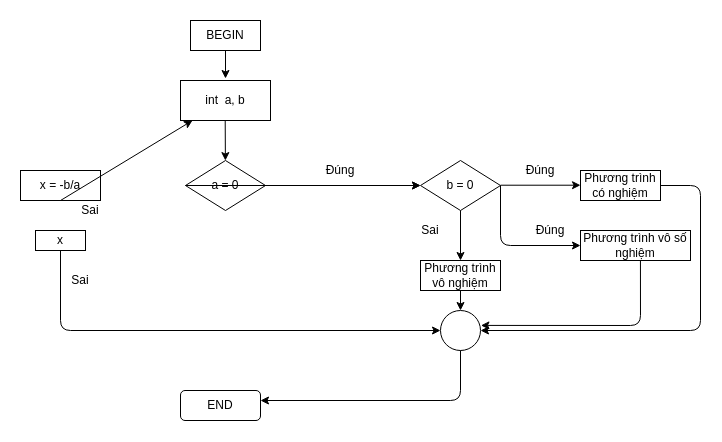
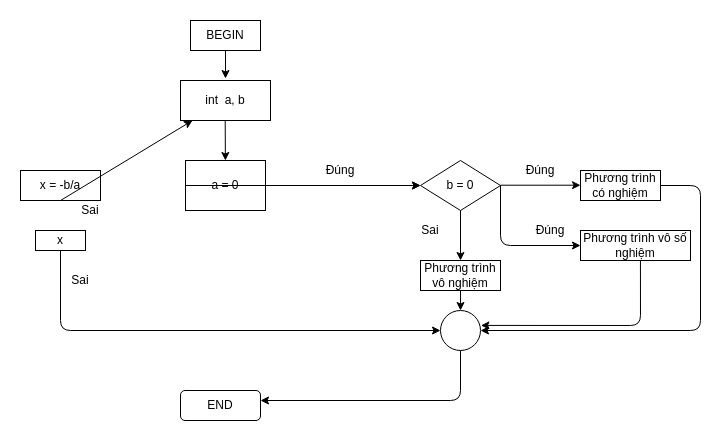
(226, 186) -> (226, 186)
